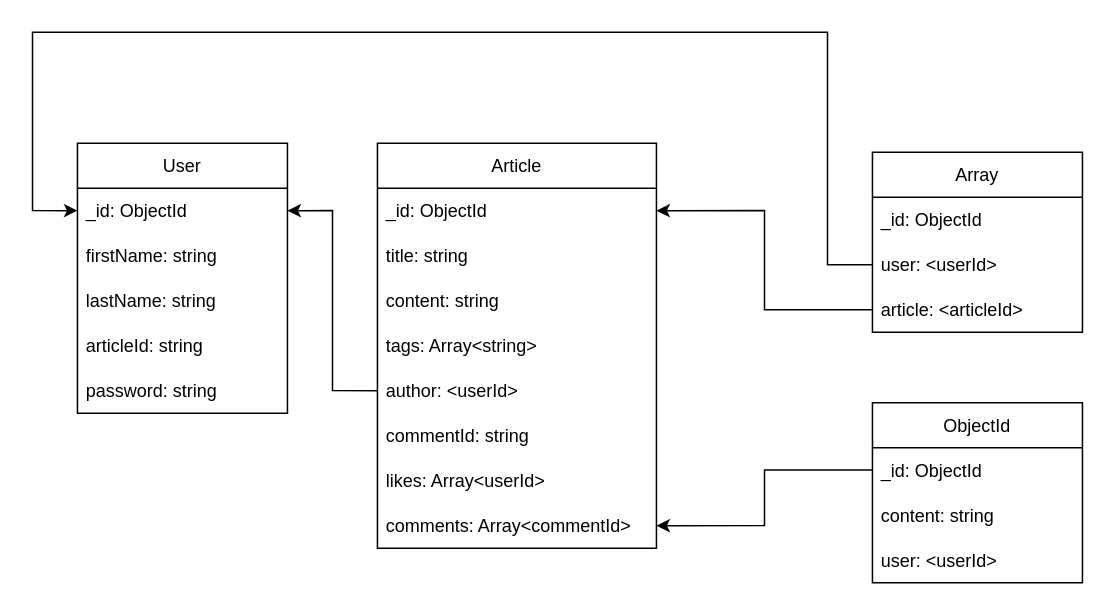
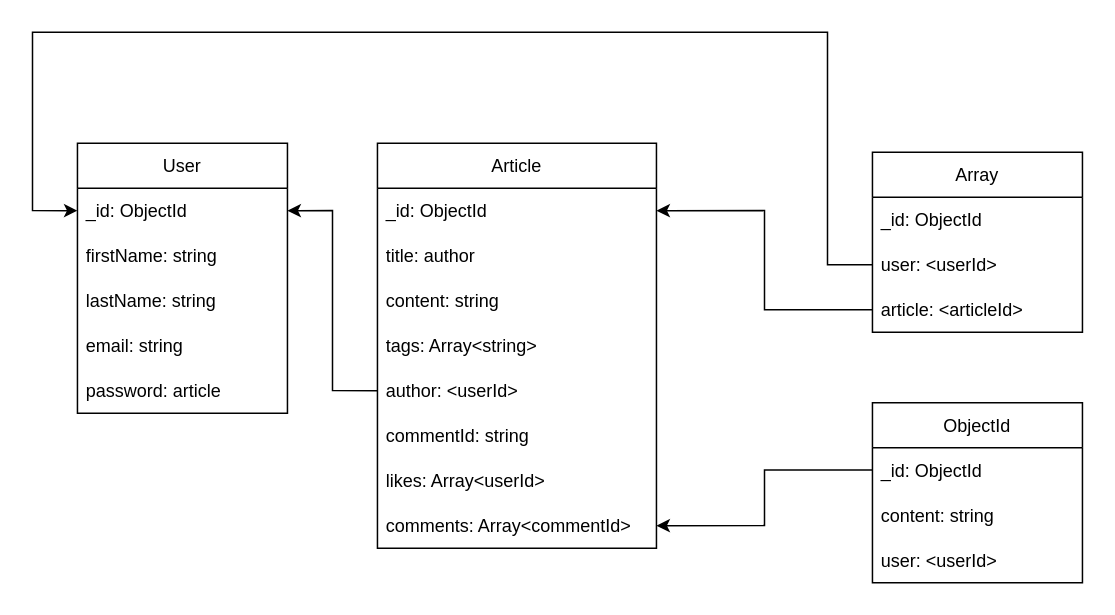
(439, 256) -> (442, 256)
(159, 346) -> (139, 346)
(159, 391) -> (162, 391)
